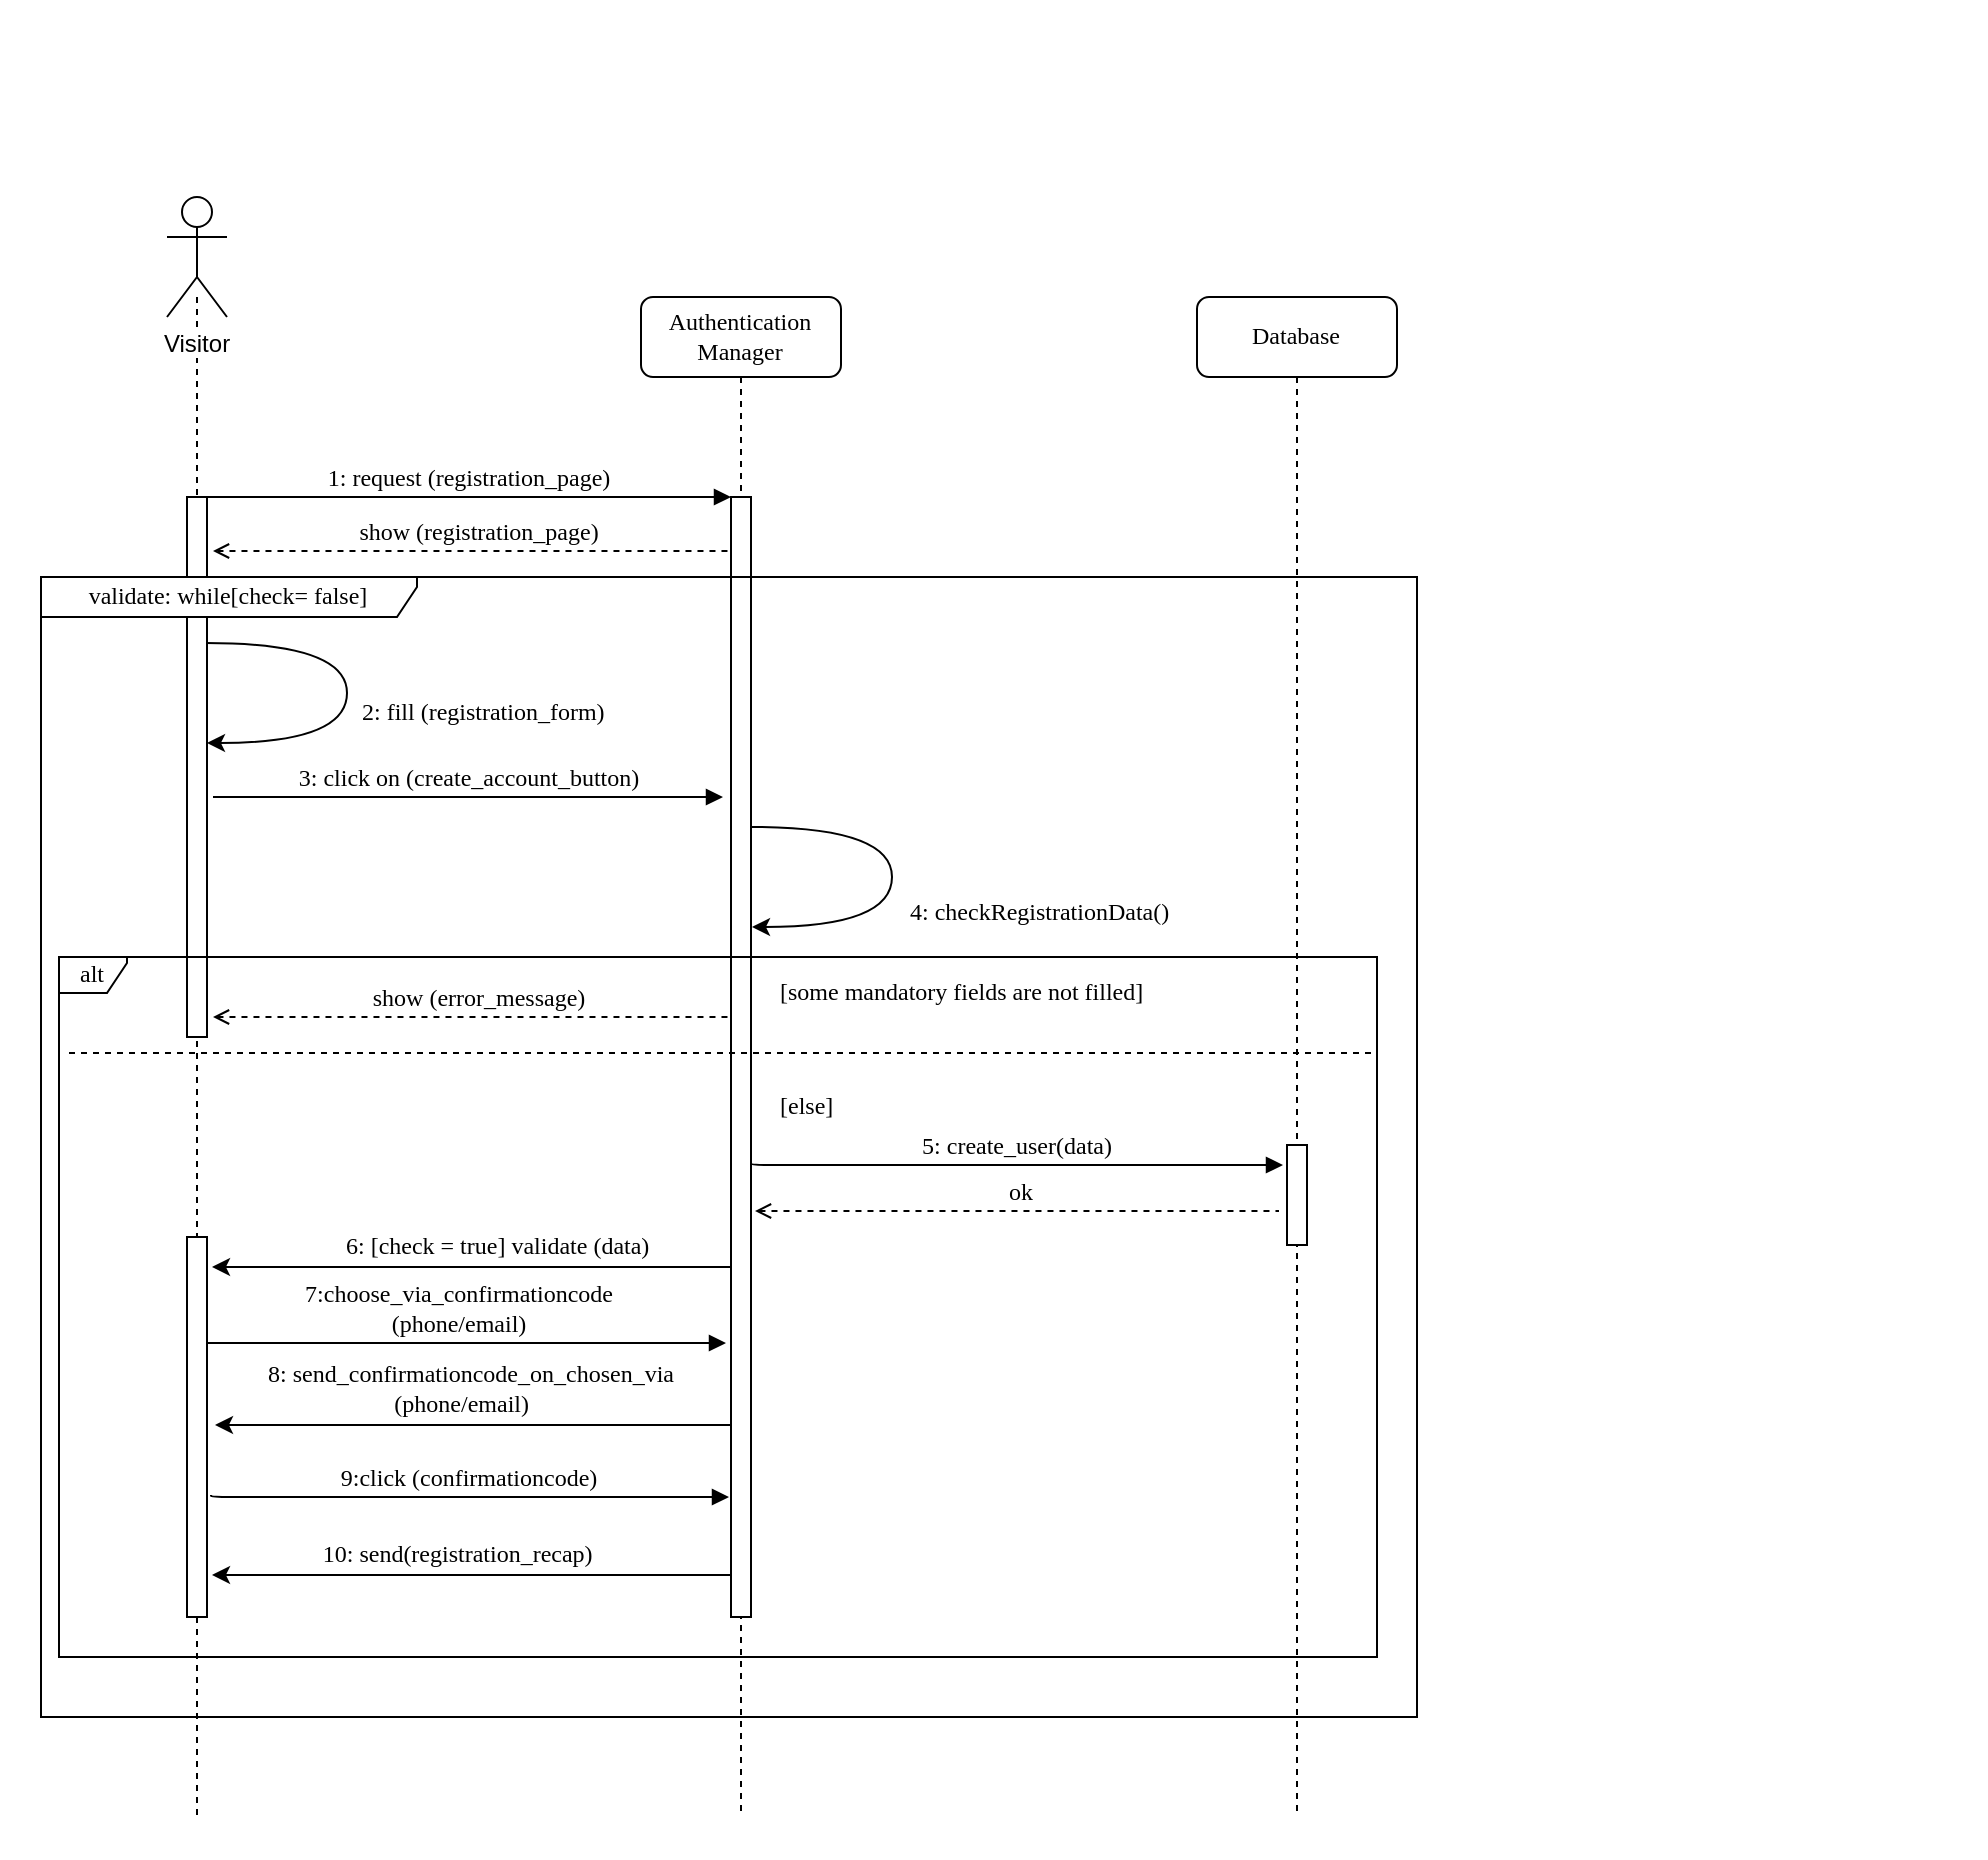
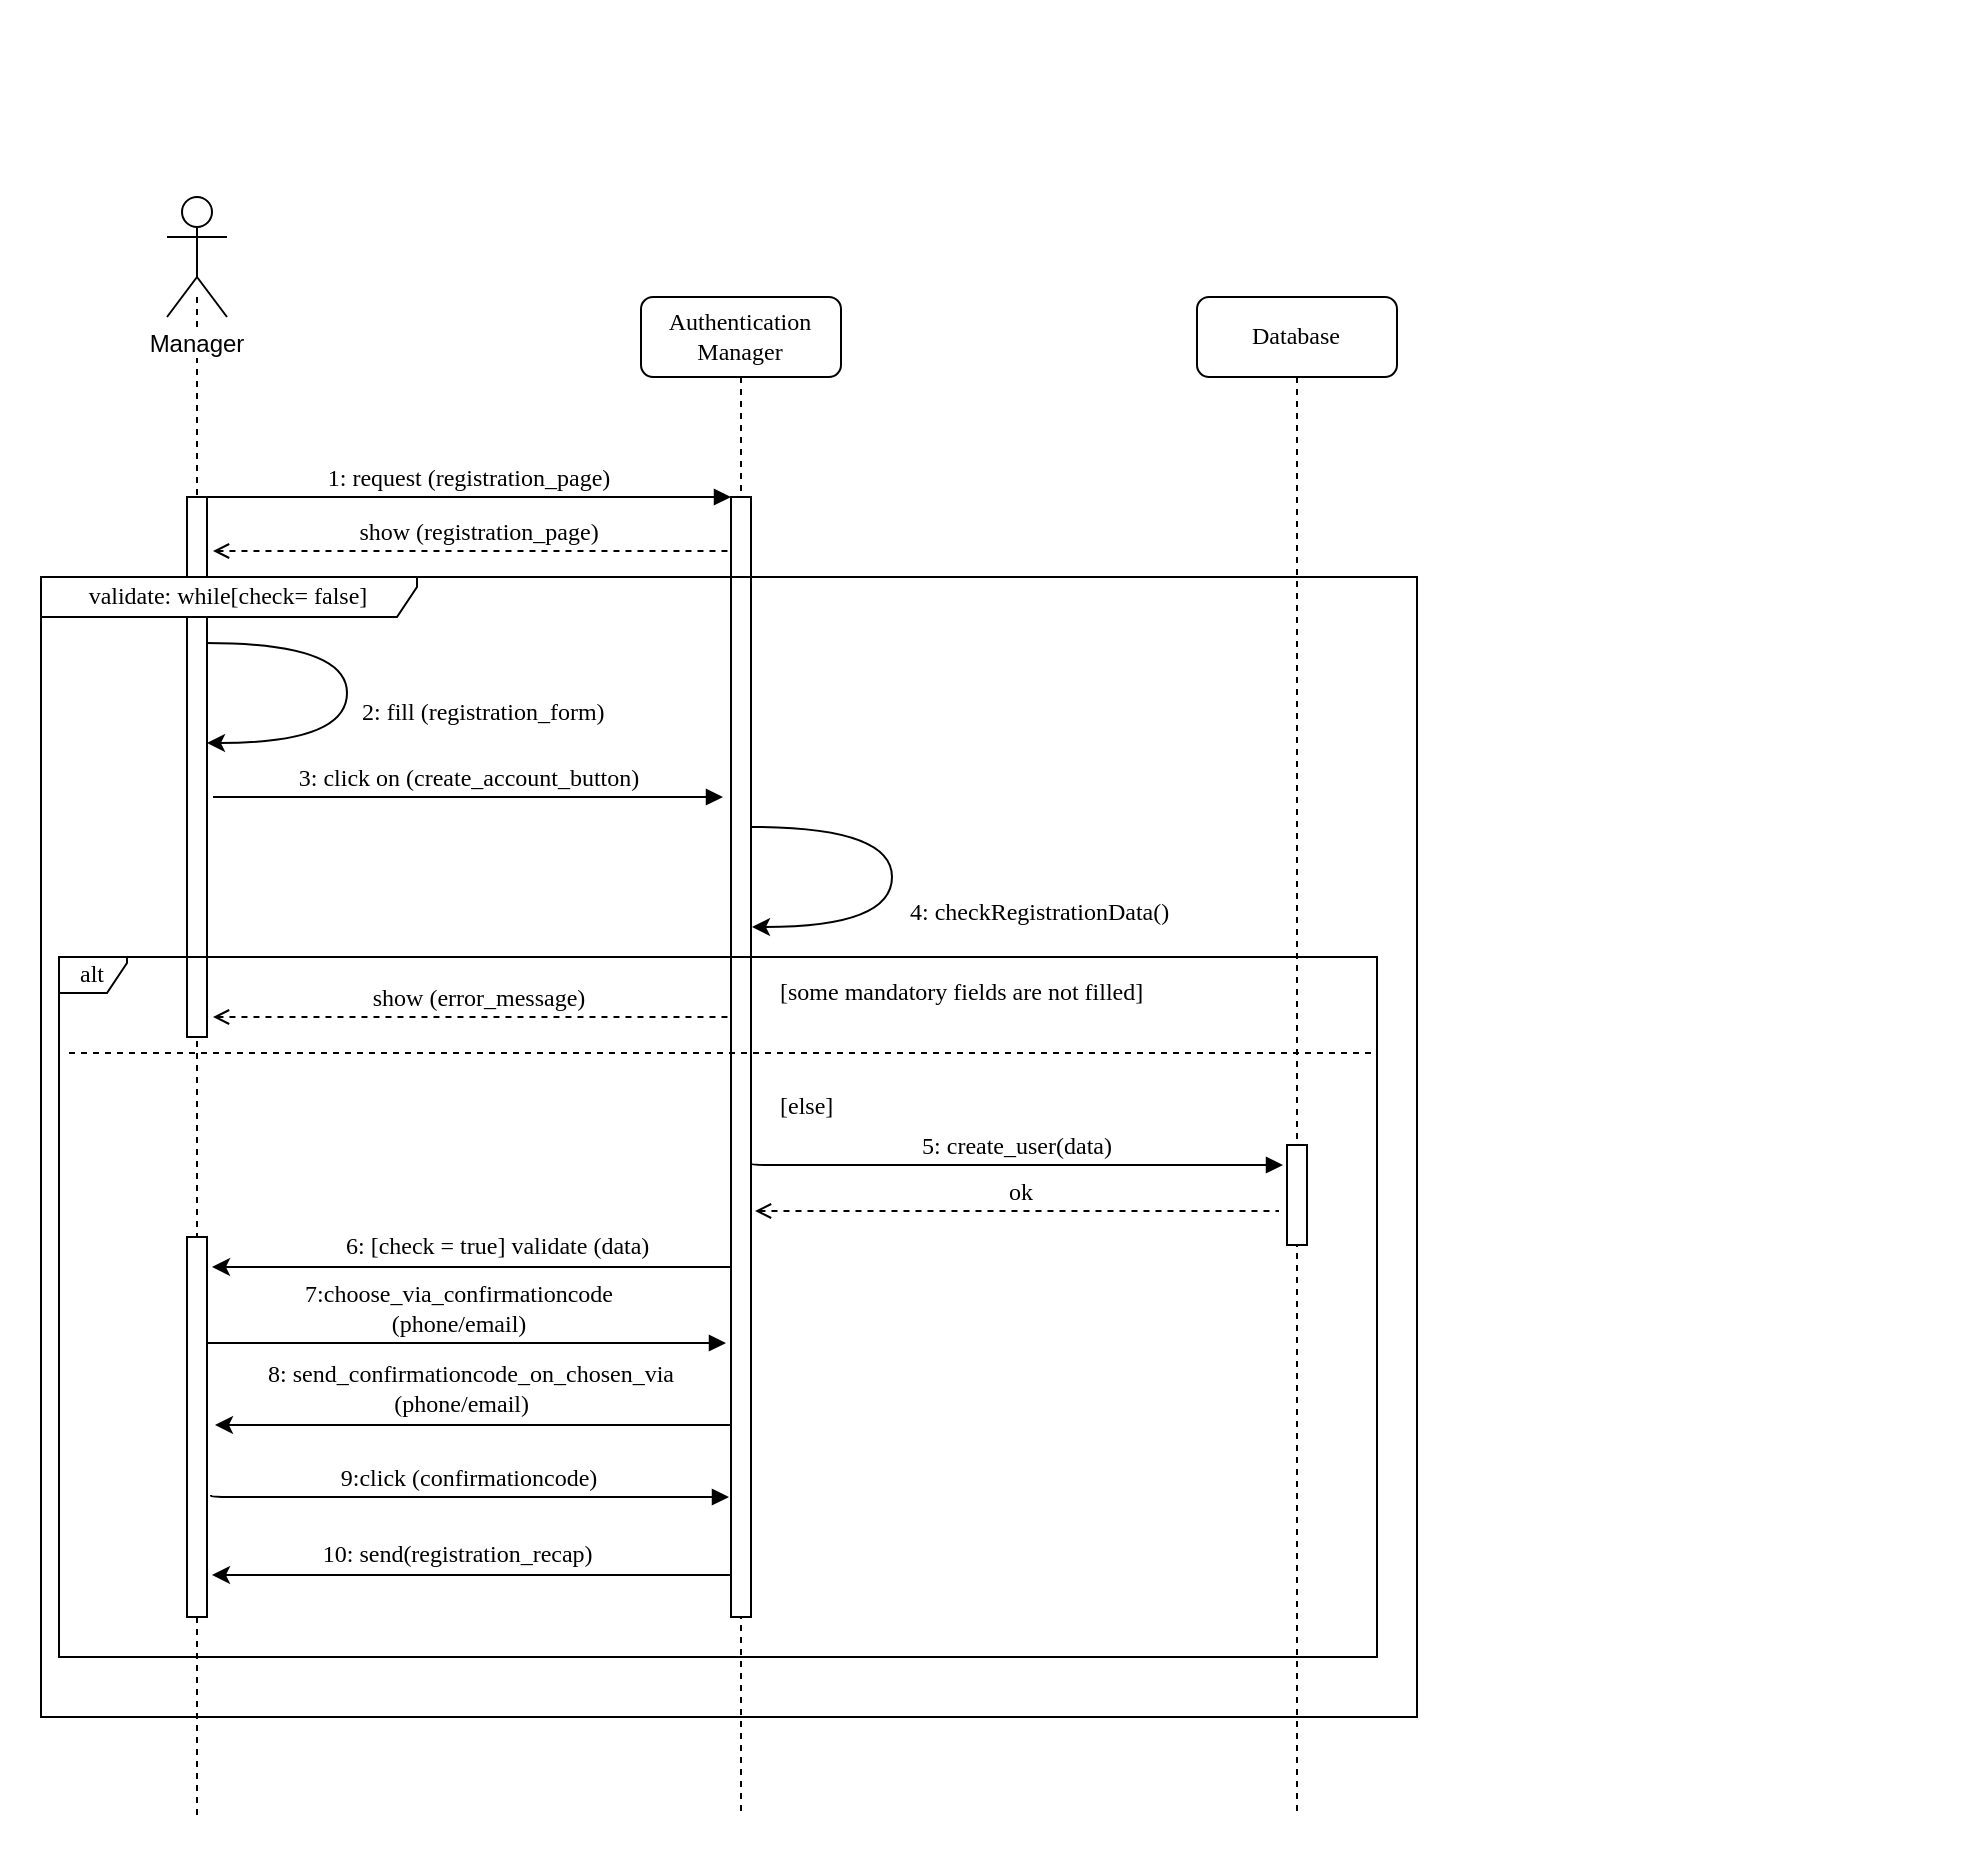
(198, 345) -> (198, 345)
